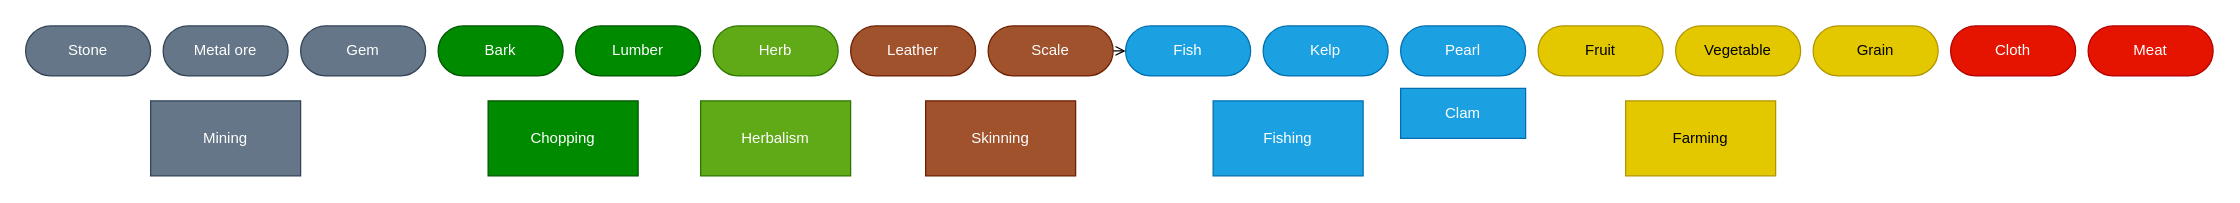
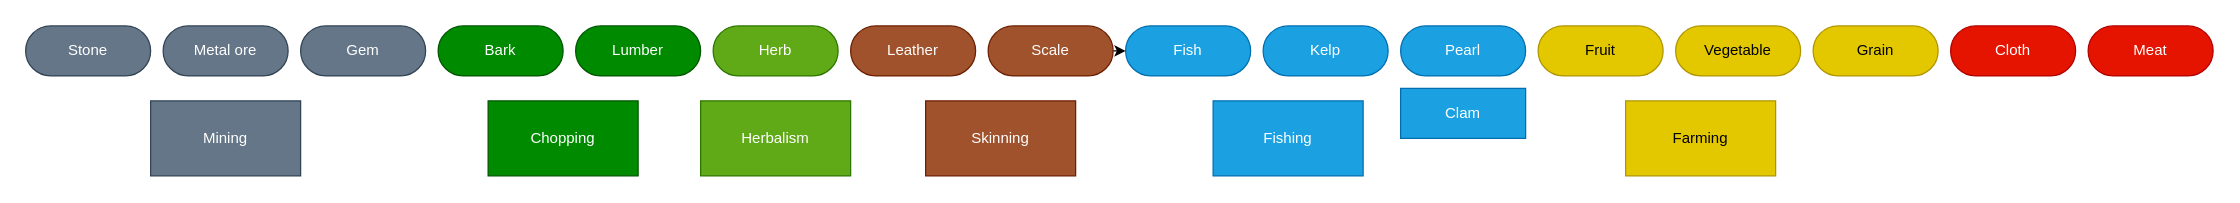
(1117, 51) -> (1115, 51)
